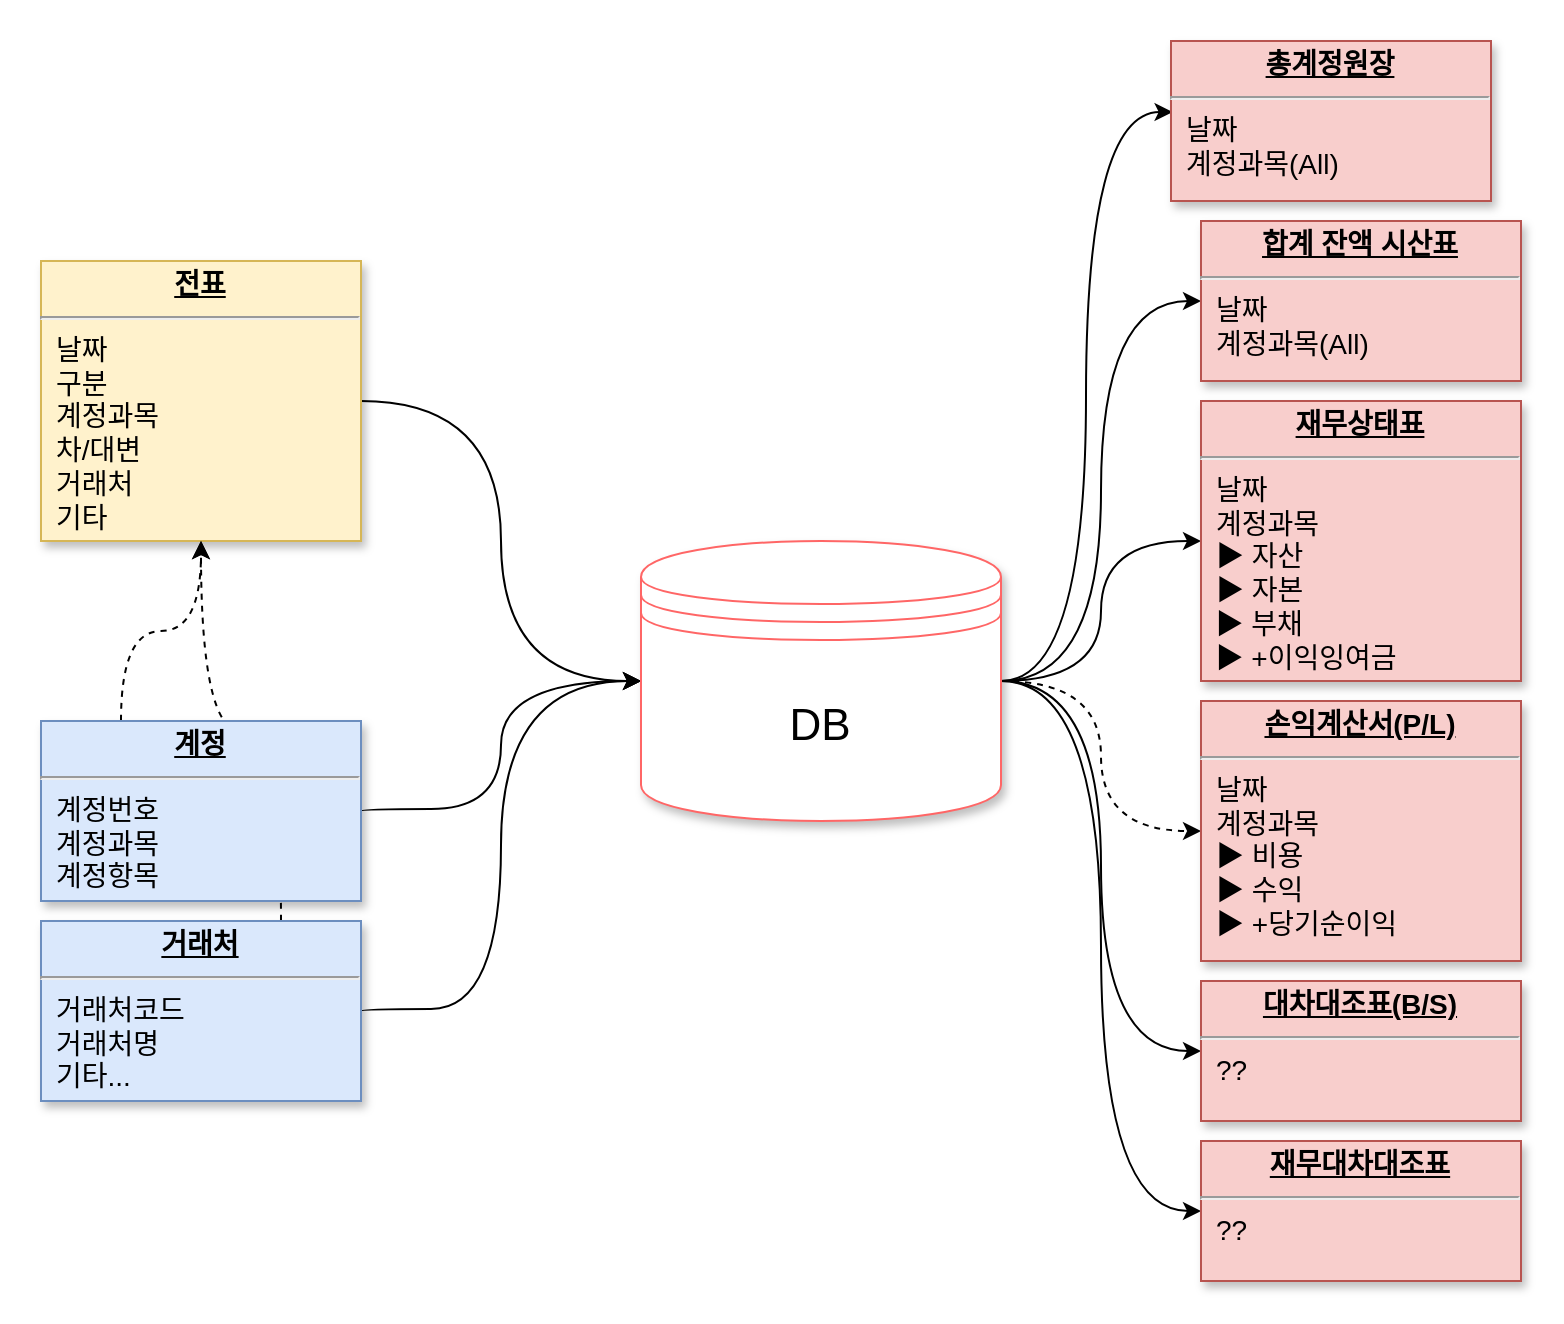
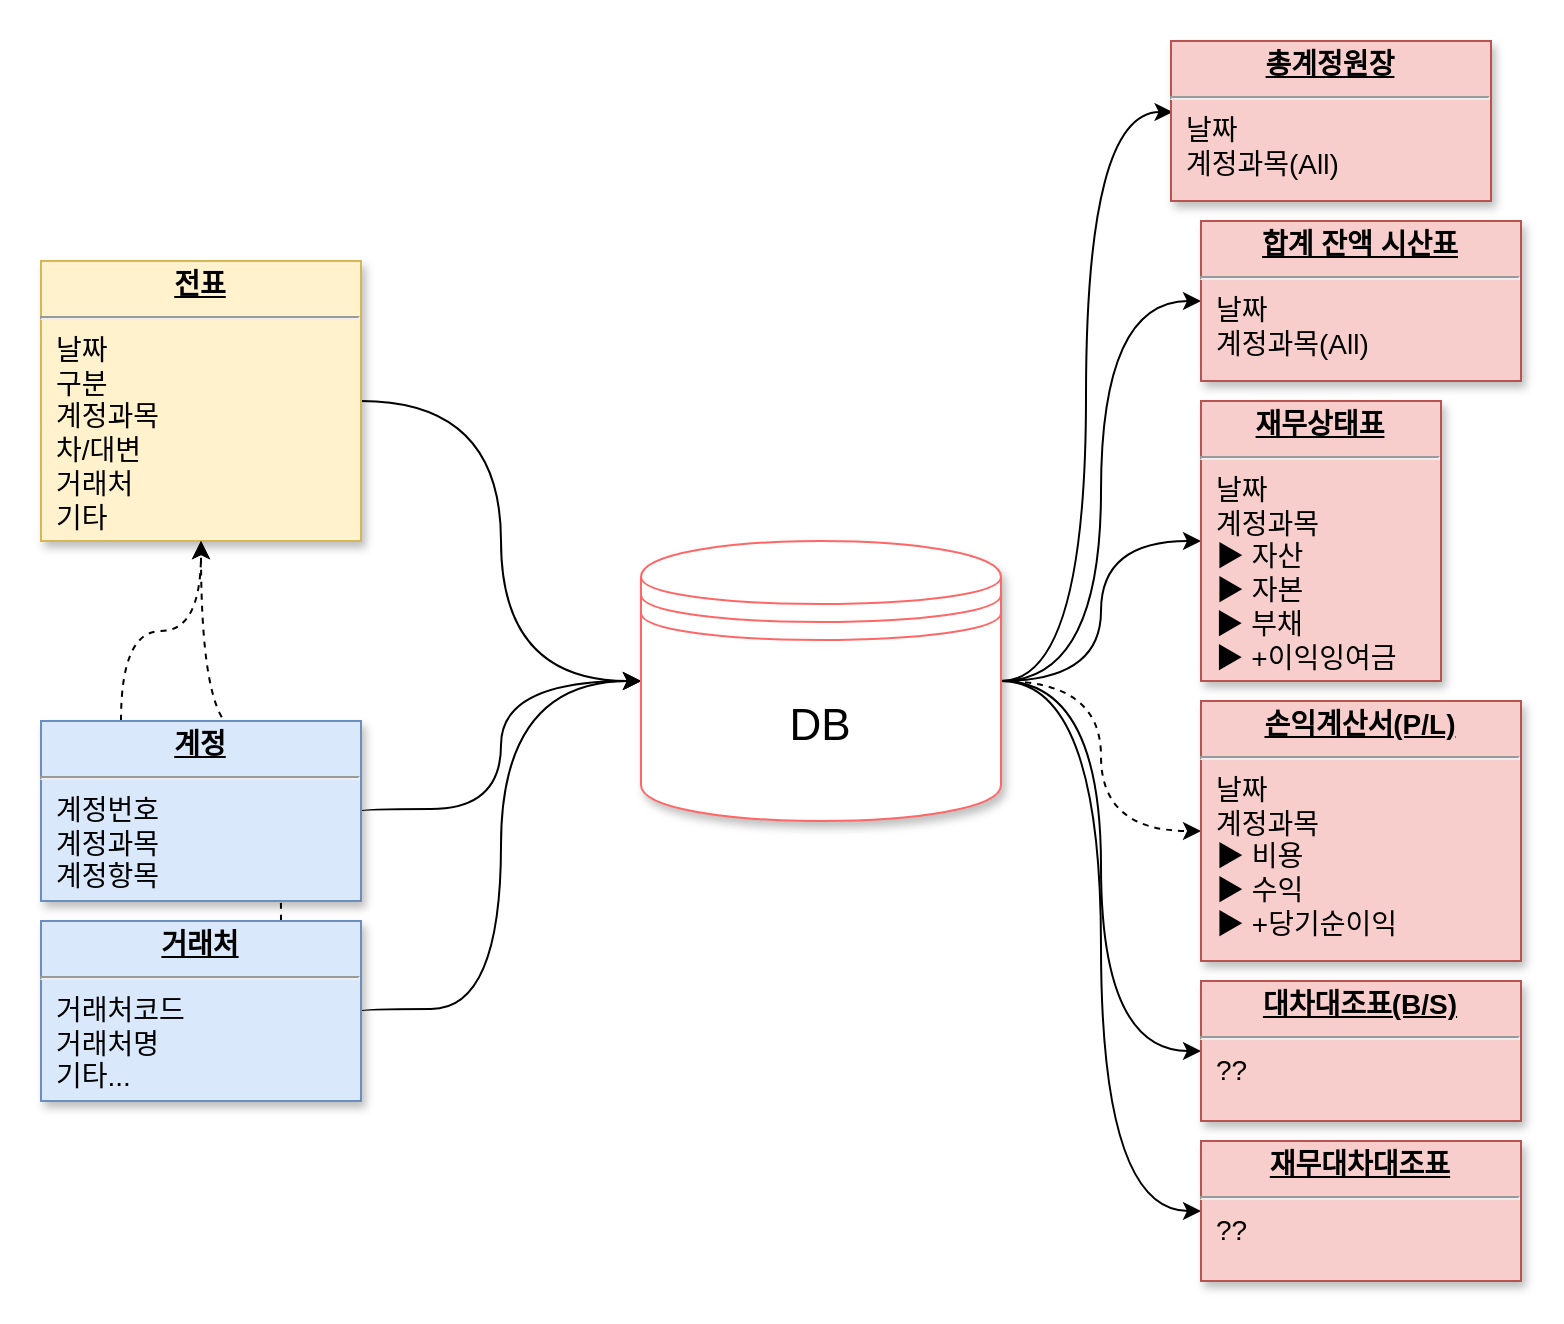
(1361, 541) -> (1321, 541)
